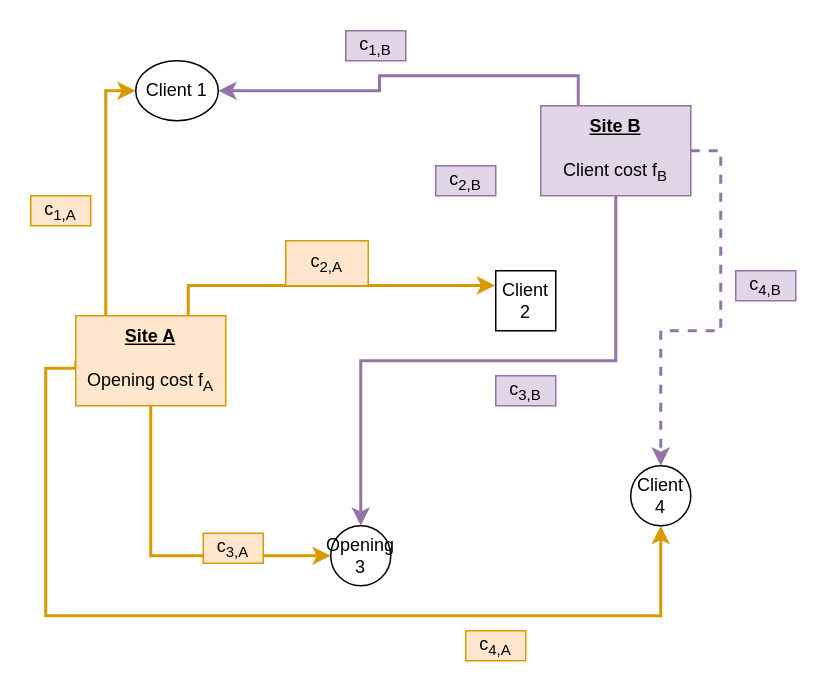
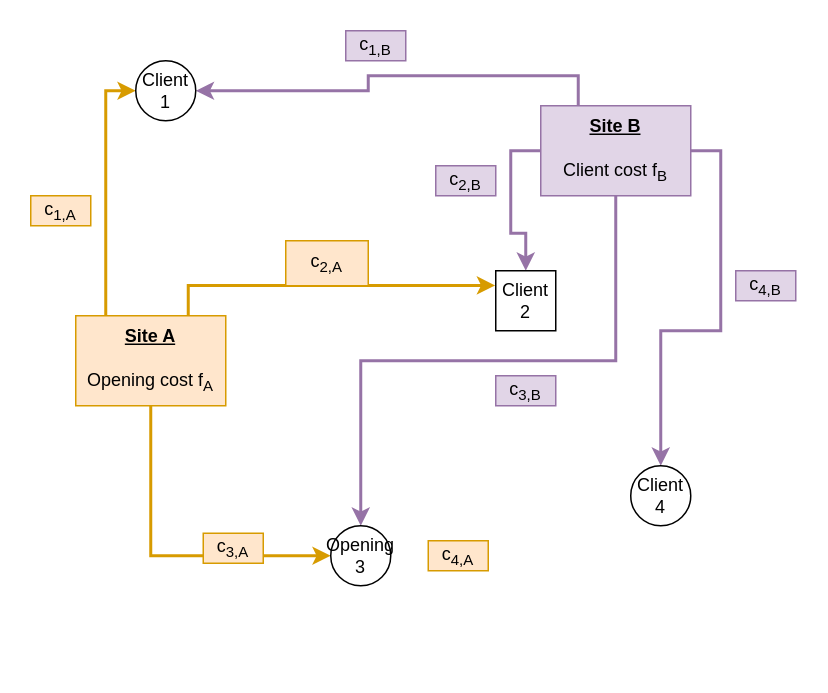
(177, 91) -> (166, 91)
none -> (511, 197)
(721, 320) -> (721, 320)
(250, 616) -> none
(496, 646) -> (458, 556)
